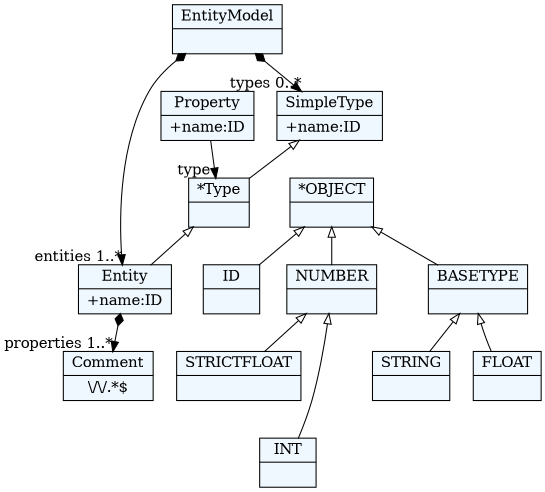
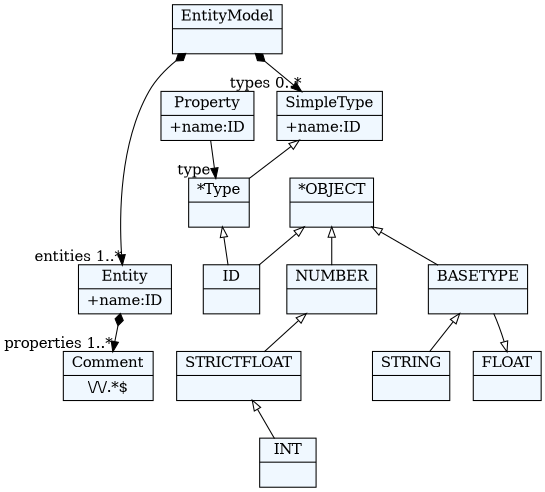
(168, 250) -> (226, 251)
(486, 338) -> (499, 327)
(317, 382) -> (266, 424)
